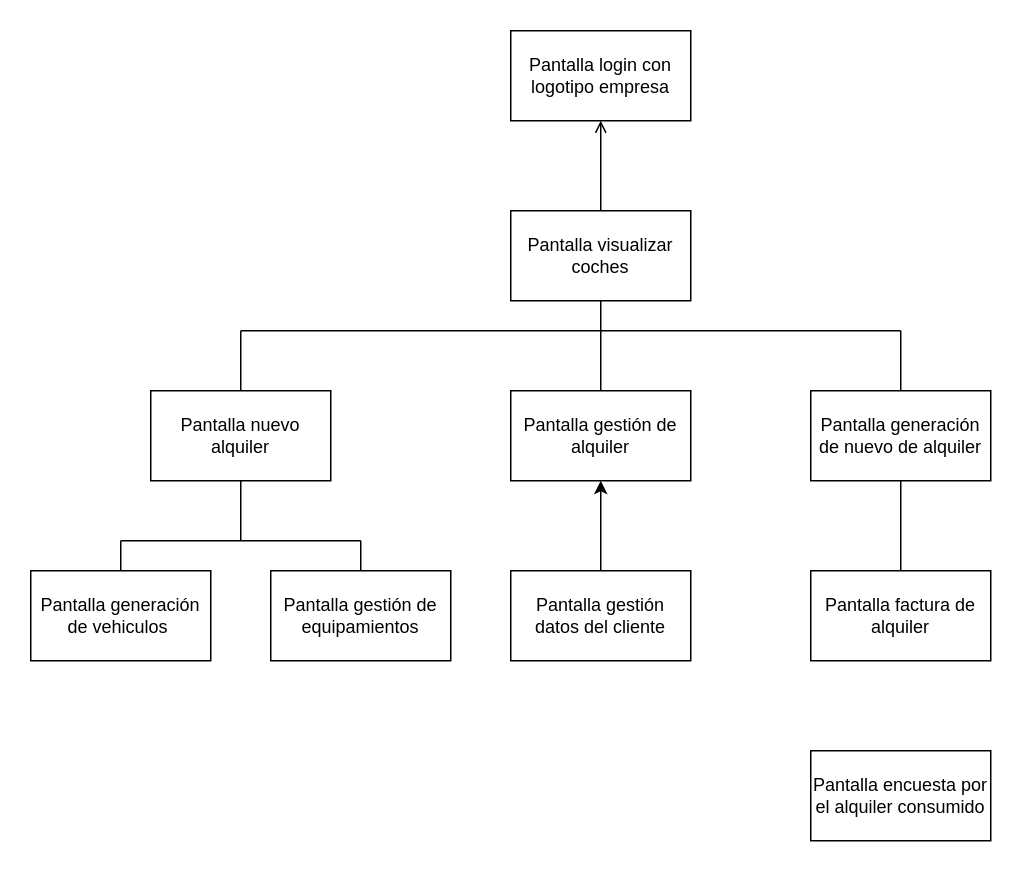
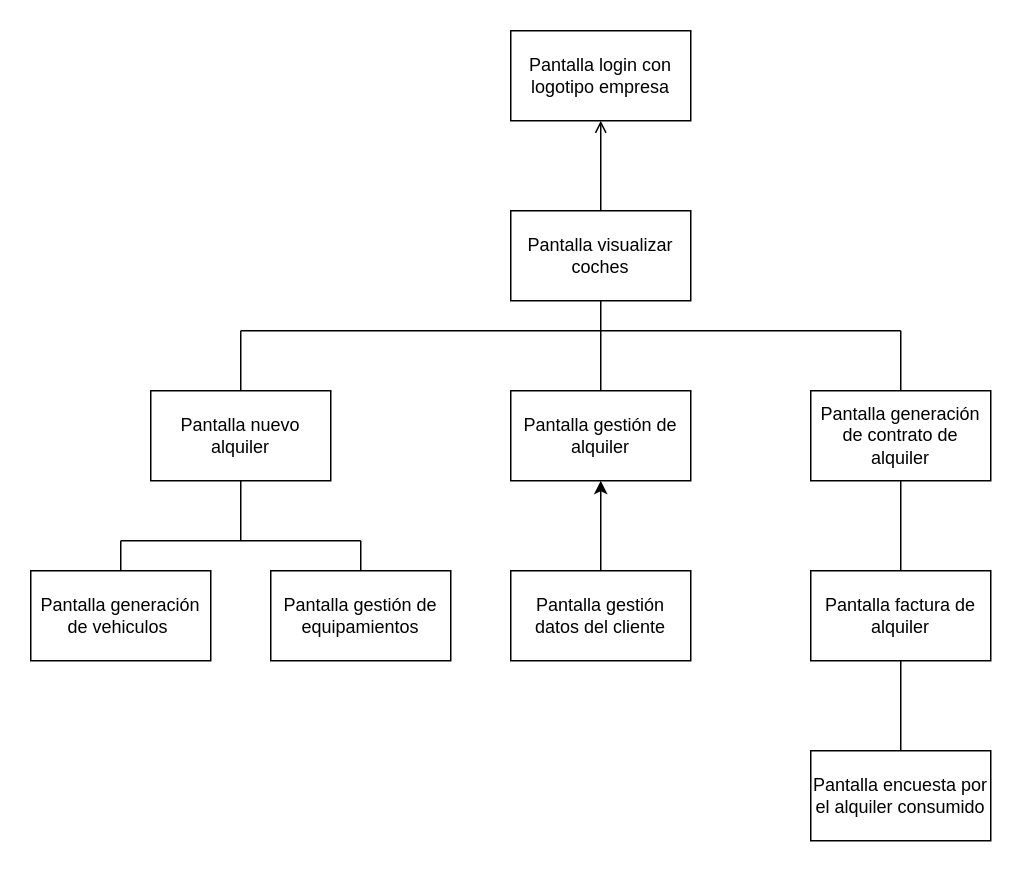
(901, 436) -> (901, 436)
none -> (901, 706)
